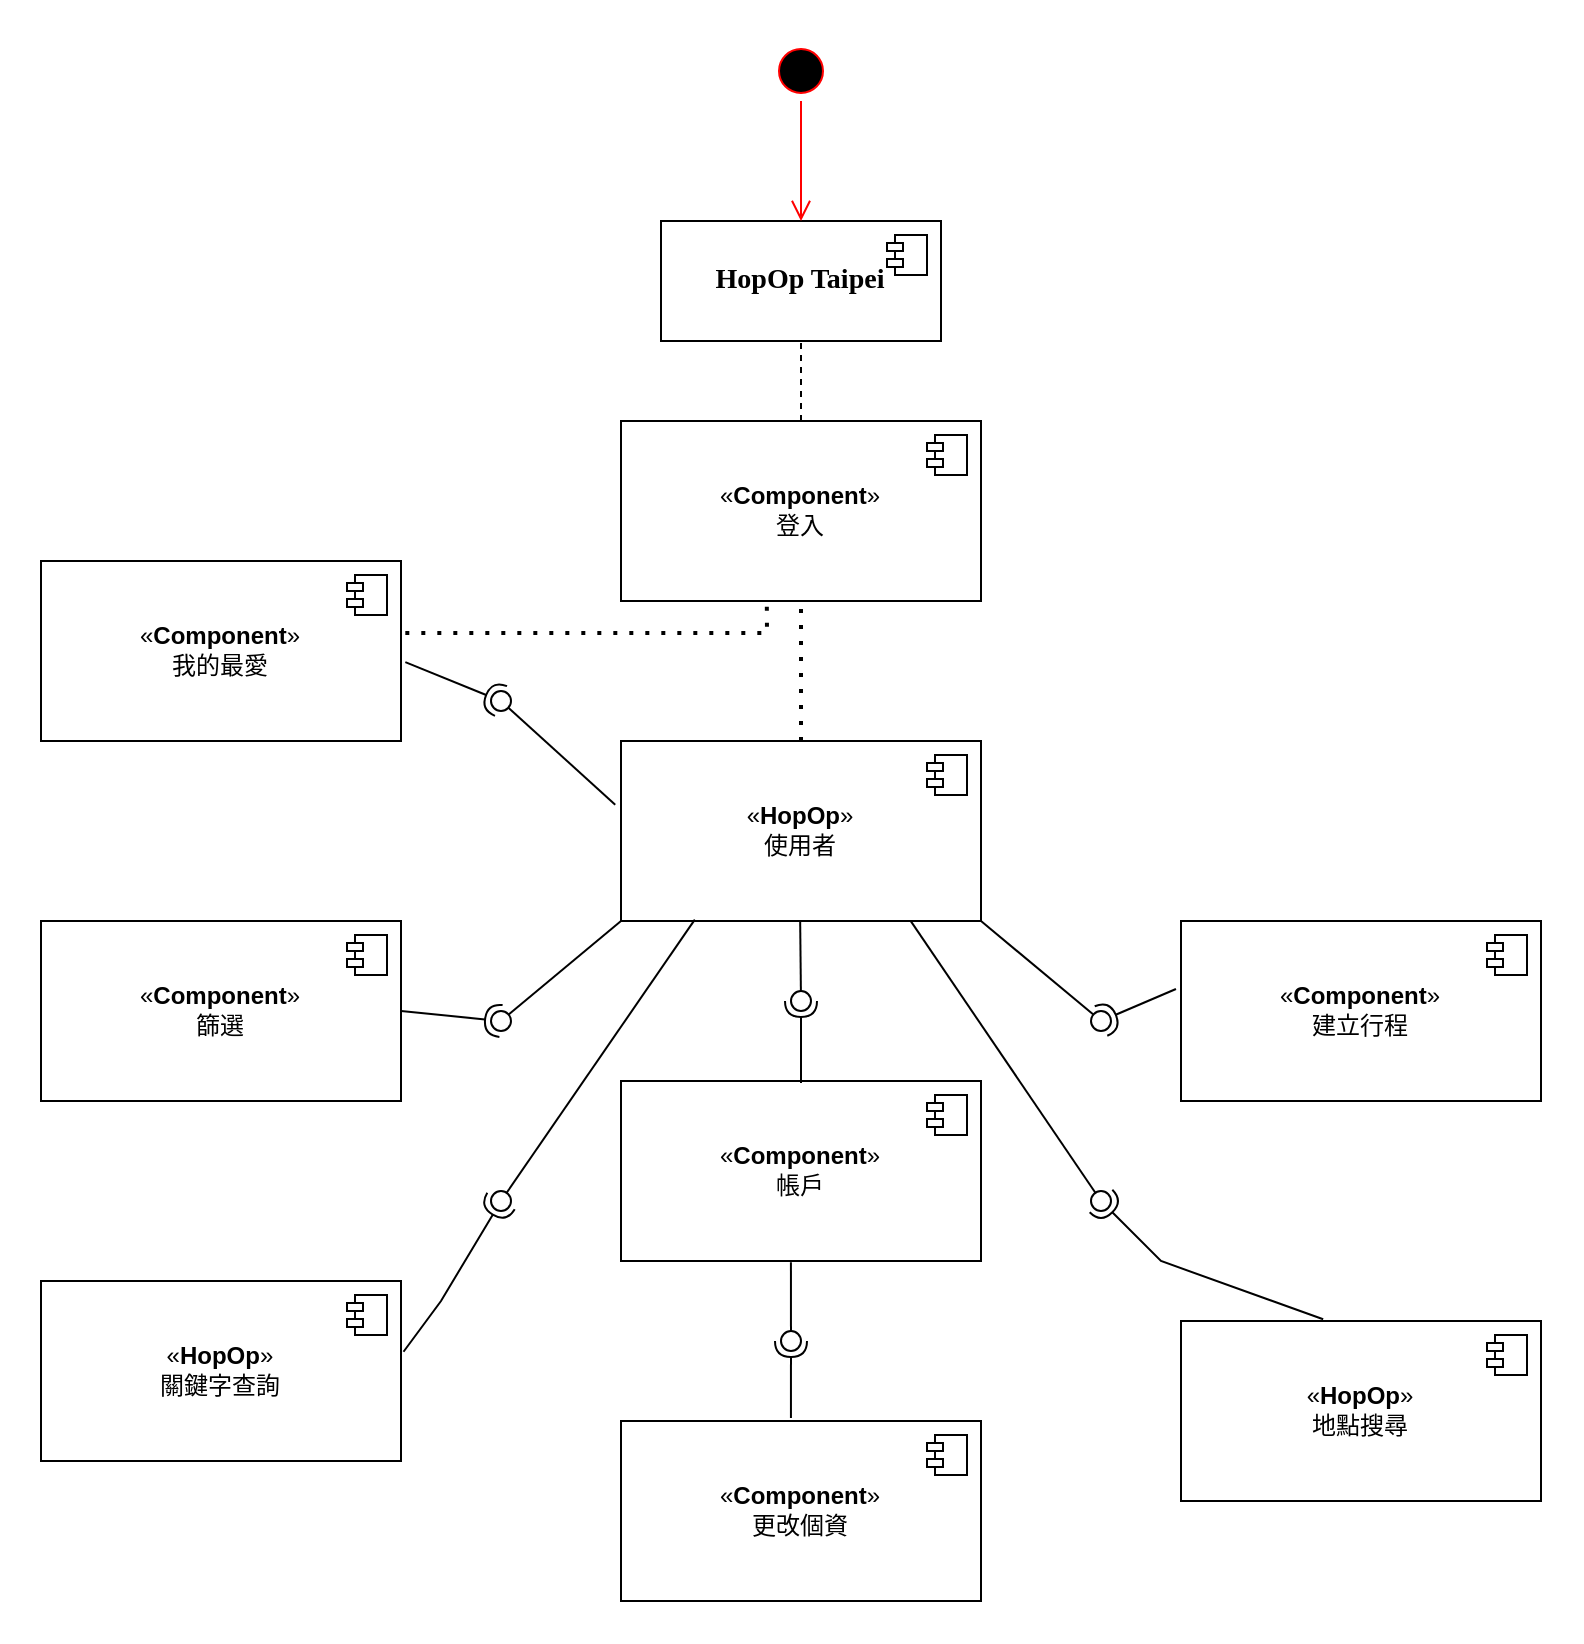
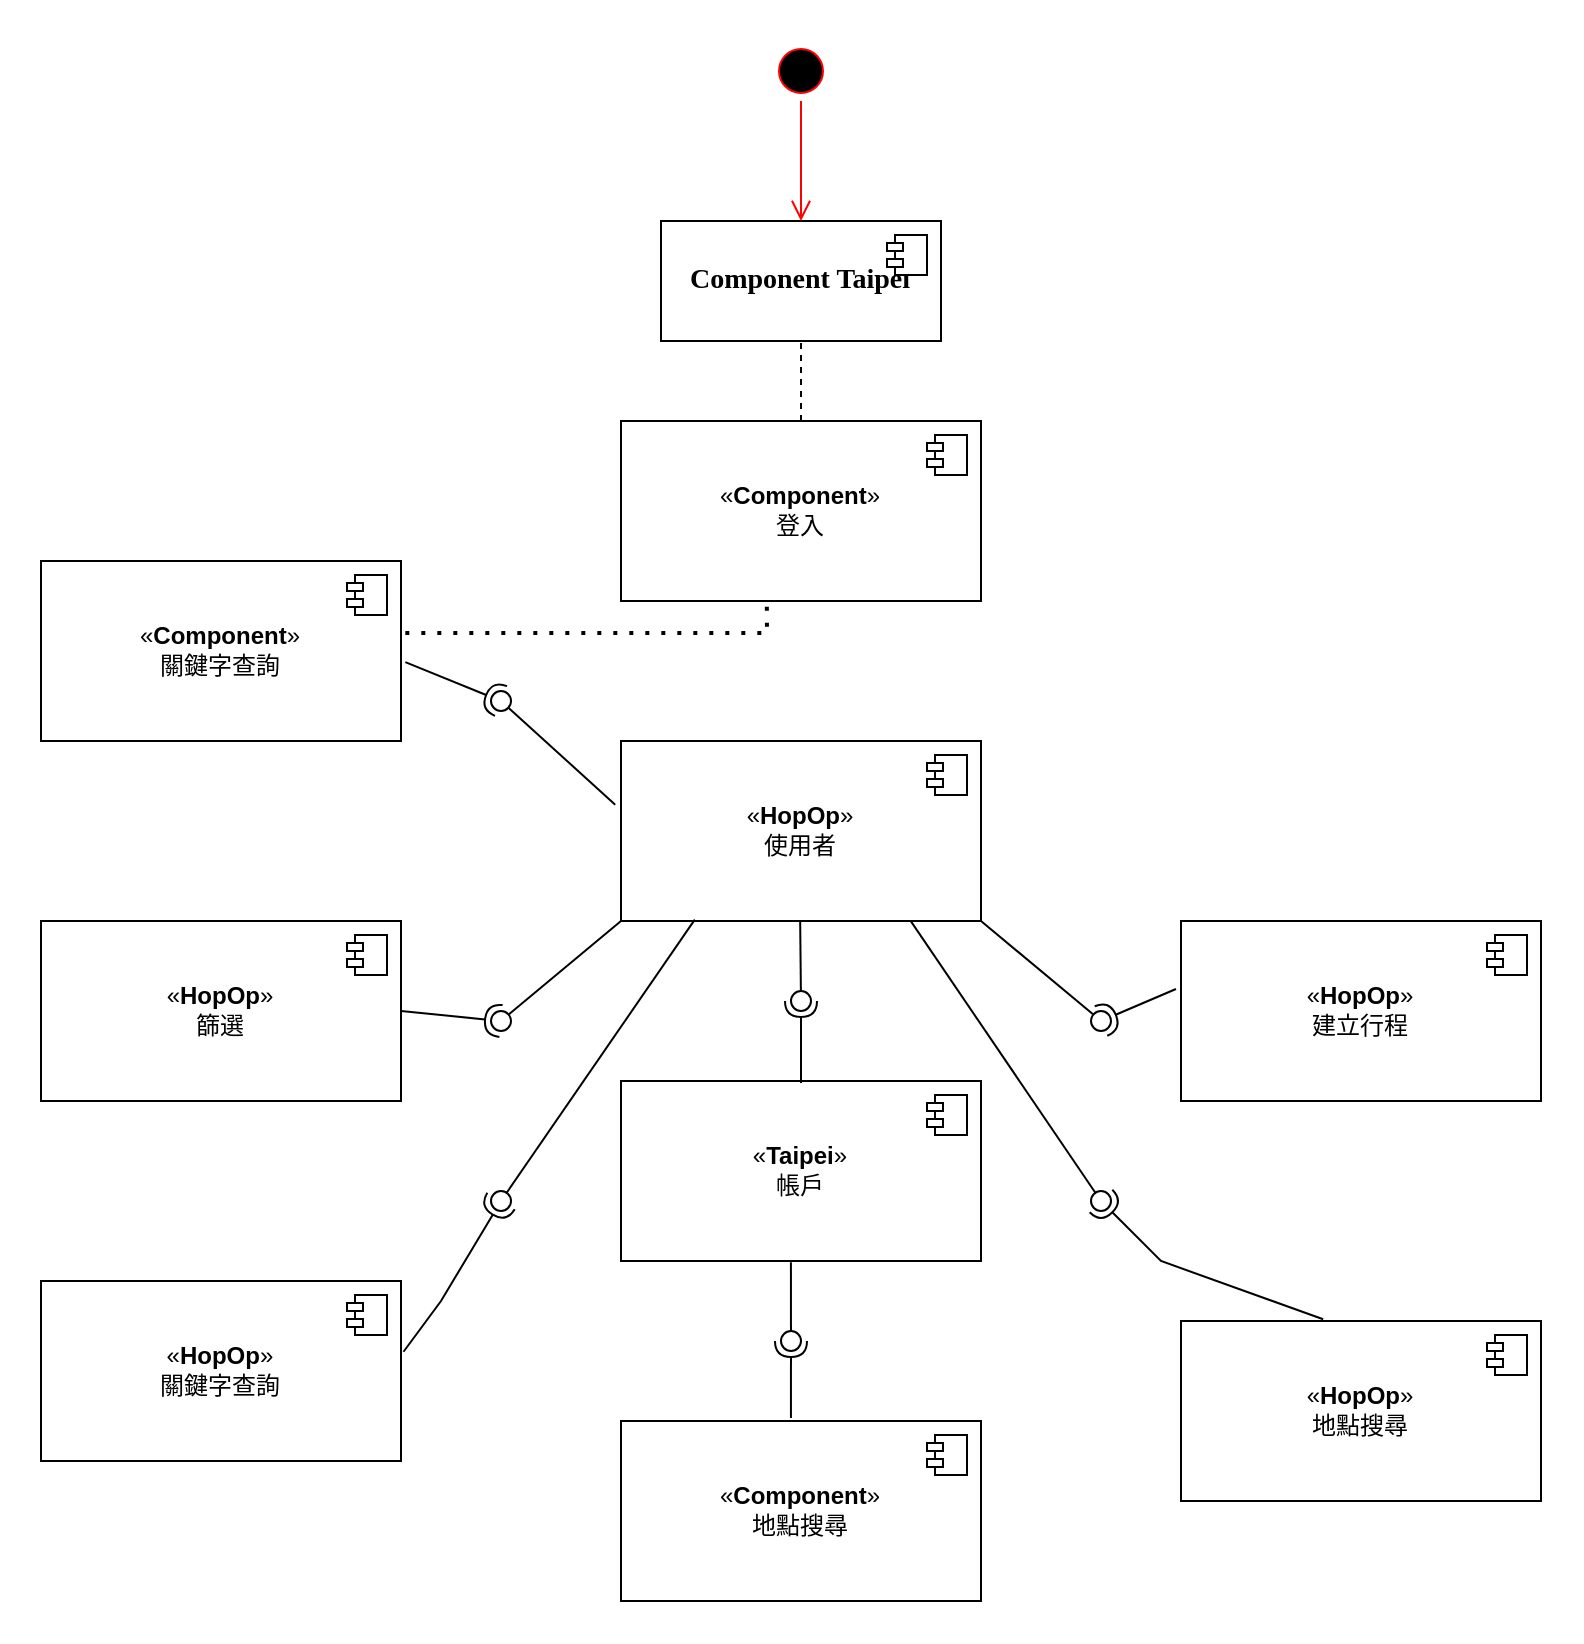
(801, 281) -> (801, 281)
(221, 651) -> (221, 651)
(801, 723) -> none
(221, 1011) -> (221, 1011)
(1361, 1011) -> (1361, 1011)
(801, 1171) -> (801, 1171)
(801, 1511) -> (801, 1511)
